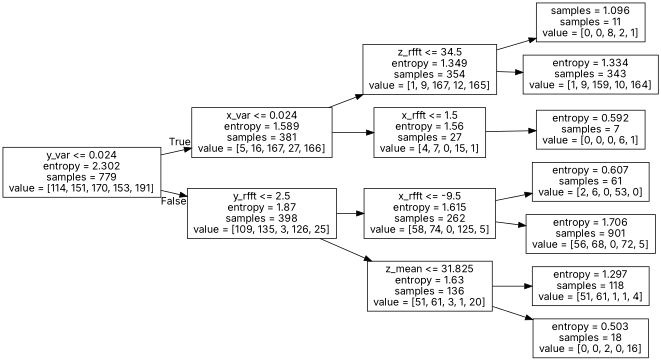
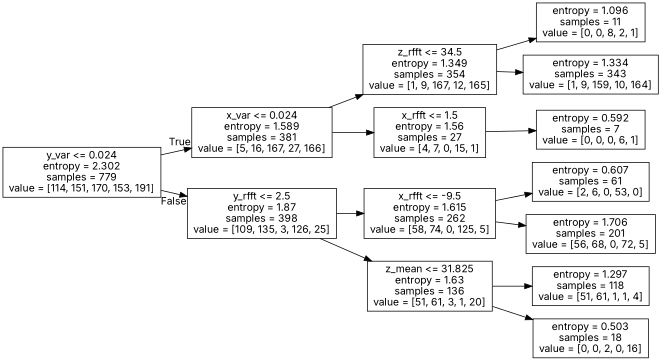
(591, 22) -> (591, 22)
(591, 234) -> (591, 234)
